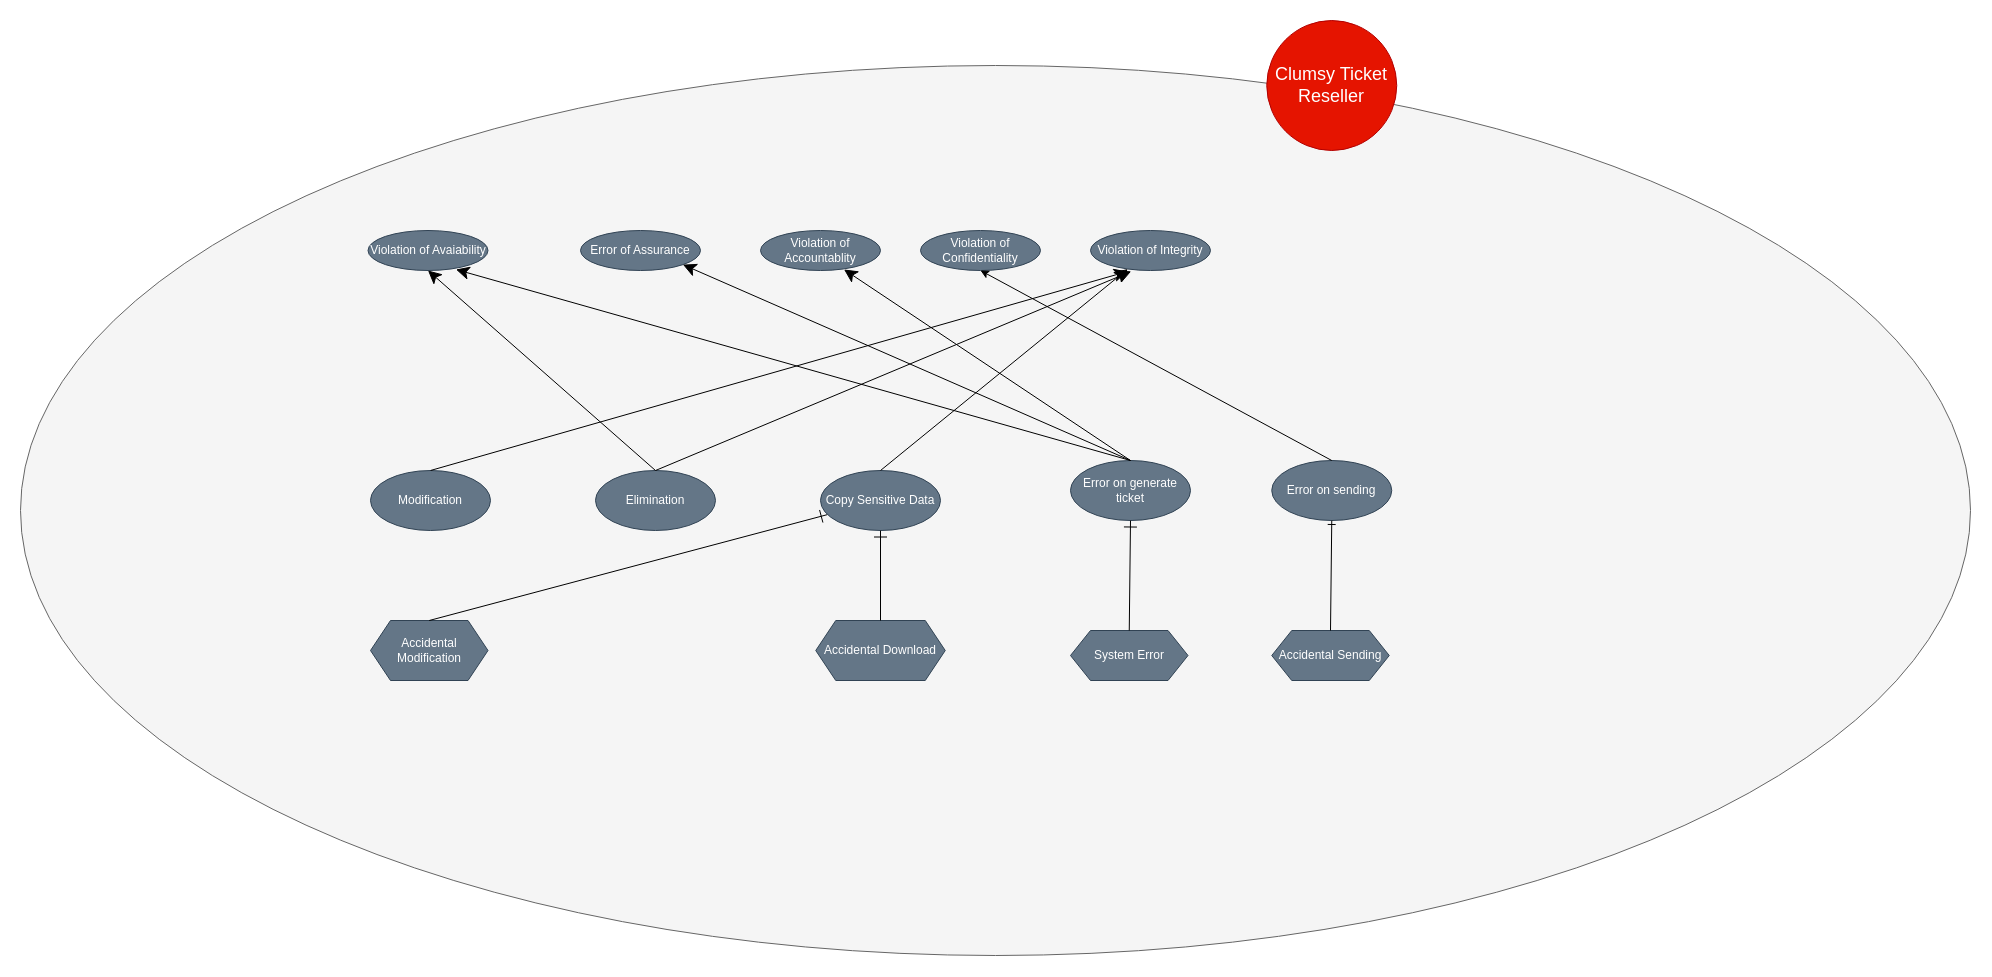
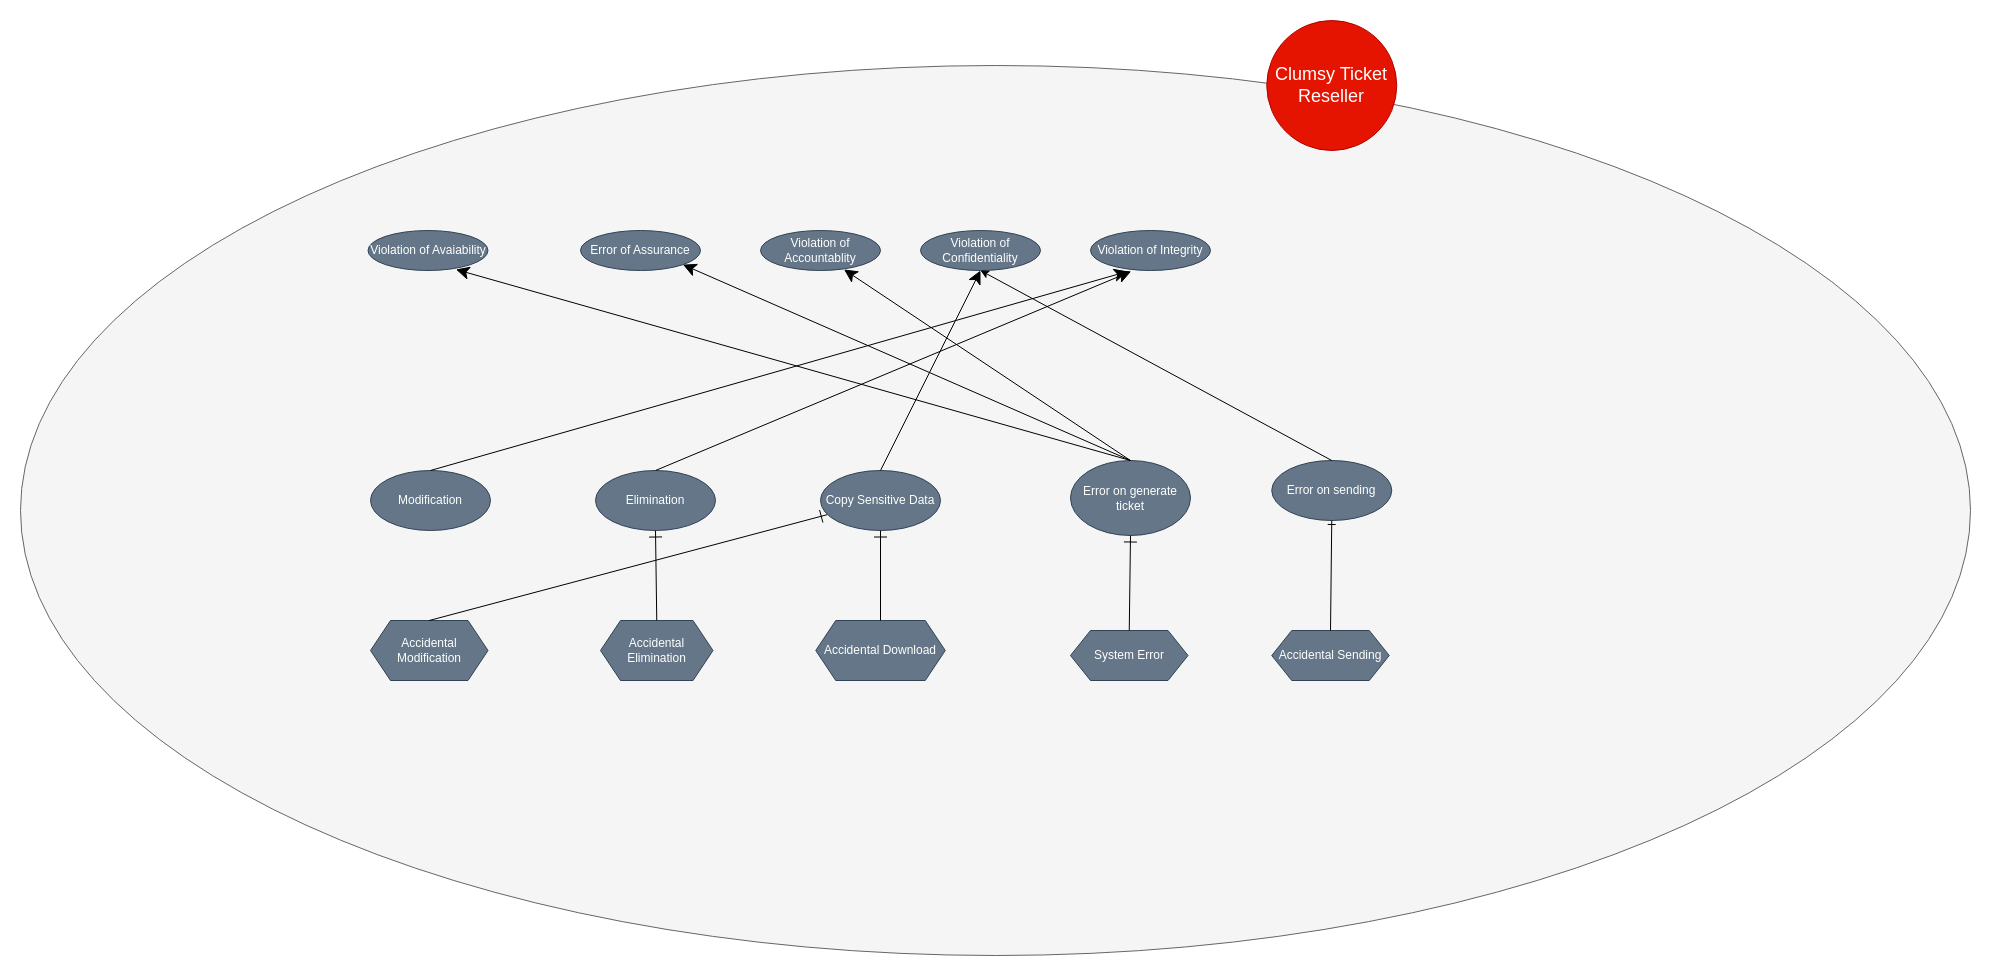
(545, 373) -> none
(998, 375) -> (928, 375)
(1131, 491) -> (1131, 498)
none -> (656, 576)
none -> (657, 651)
